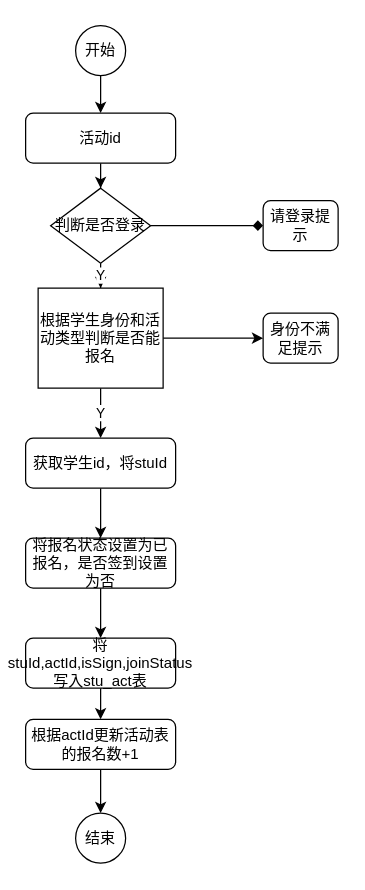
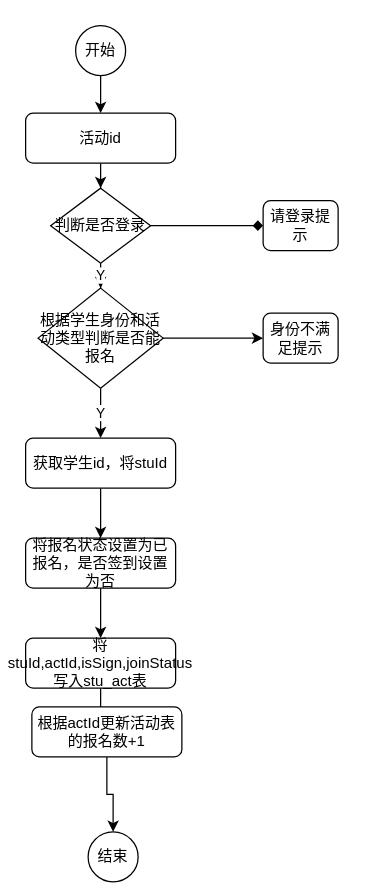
(101, 338) -> (101, 338)
(101, 744) -> (107, 732)
(101, 838) -> (113, 857)
